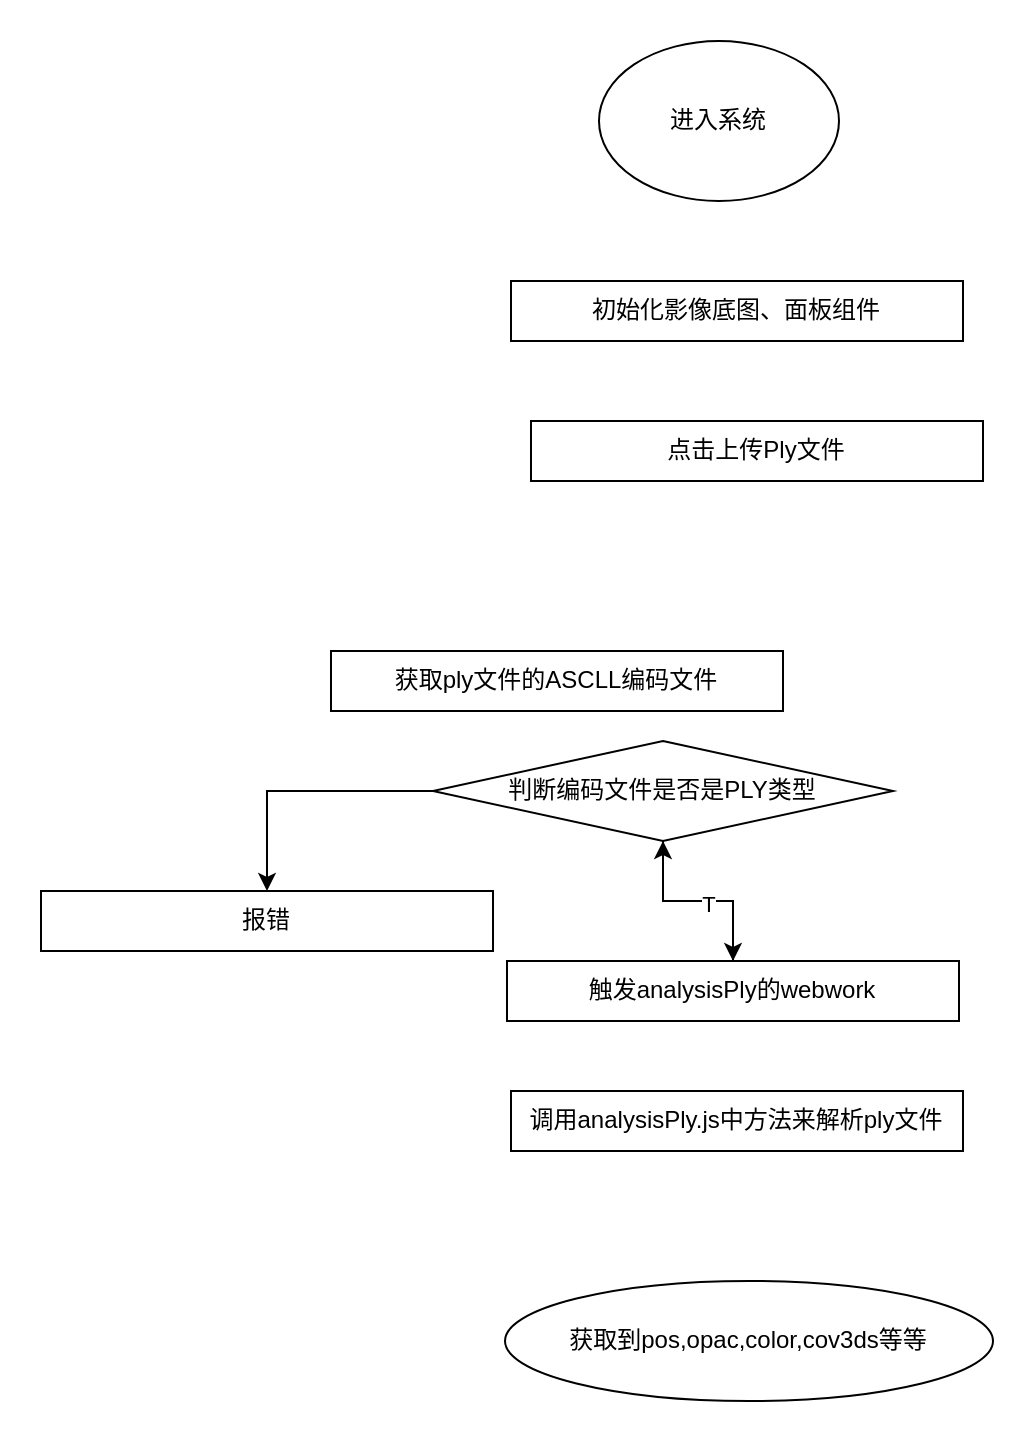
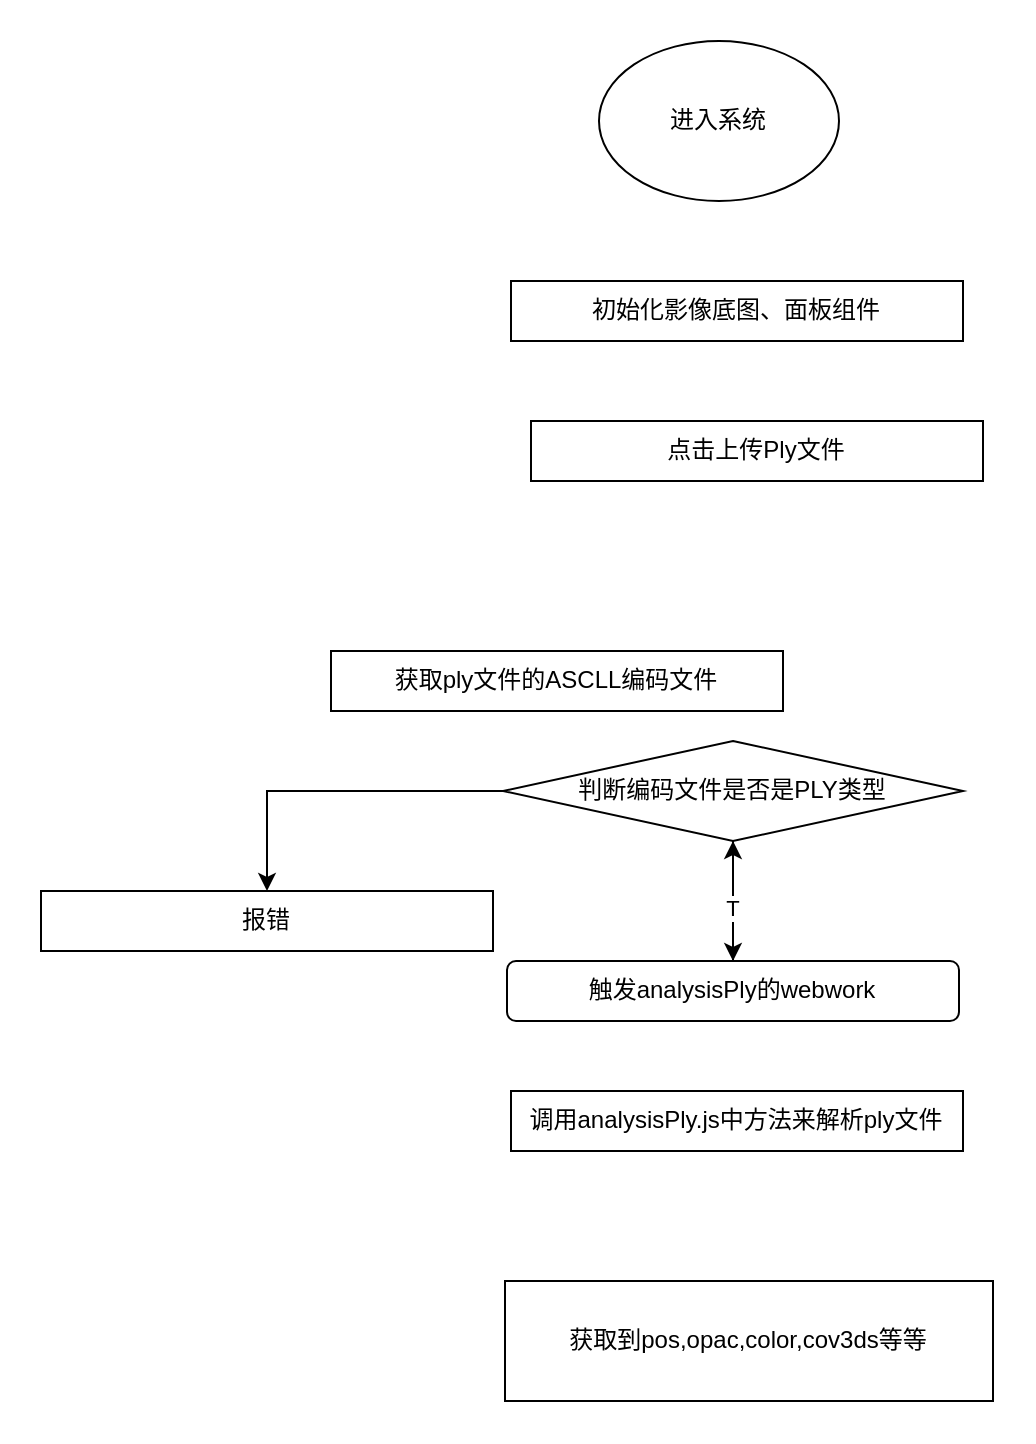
(663, 791) -> (733, 791)
(733, 991) -> (733, 991)
(749, 1341) -> (749, 1341)
